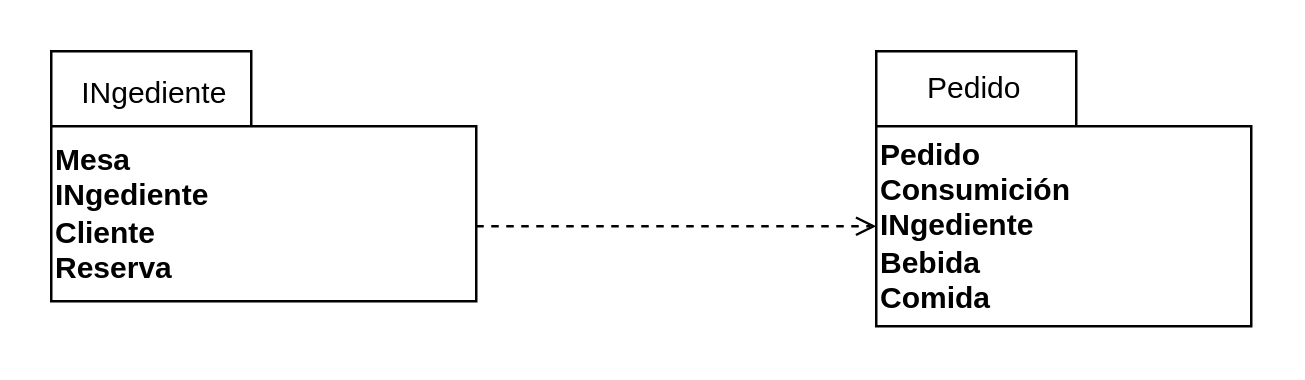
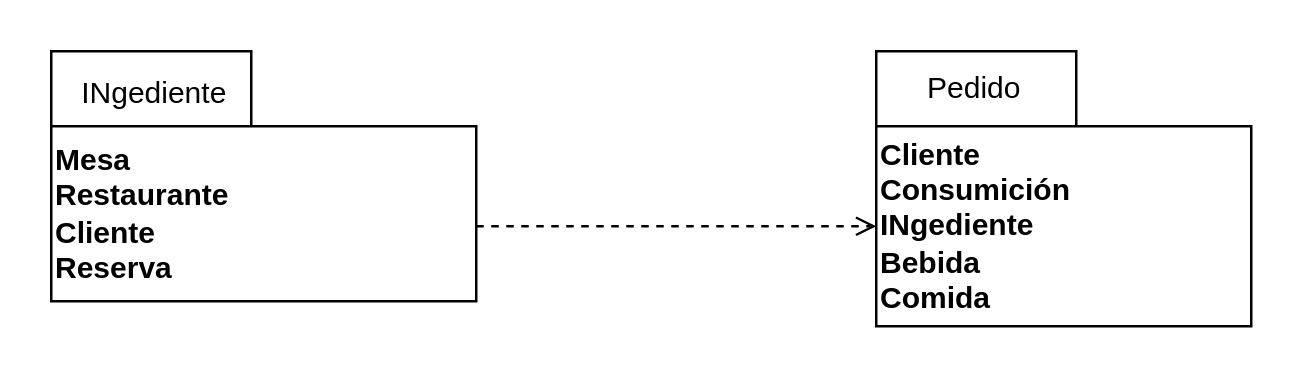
(136, 214) -> (149, 214)
(966, 226) -> (966, 226)
